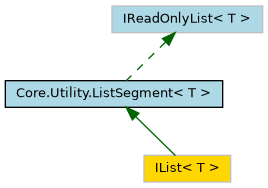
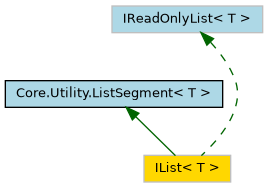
(146, 61) -> (237, 101)
